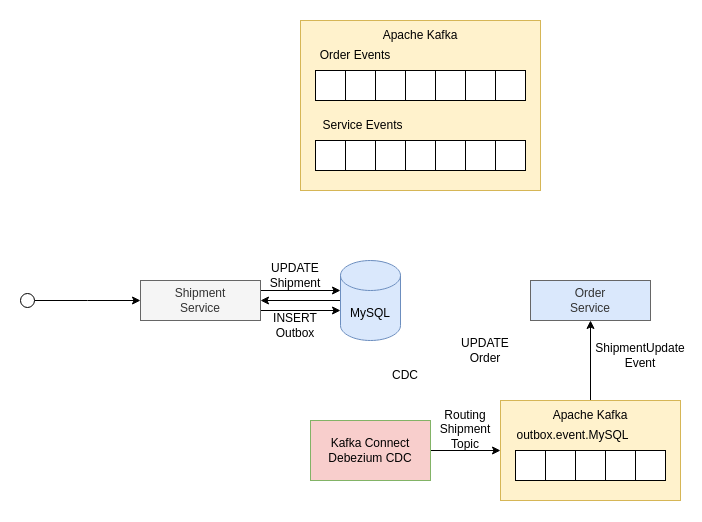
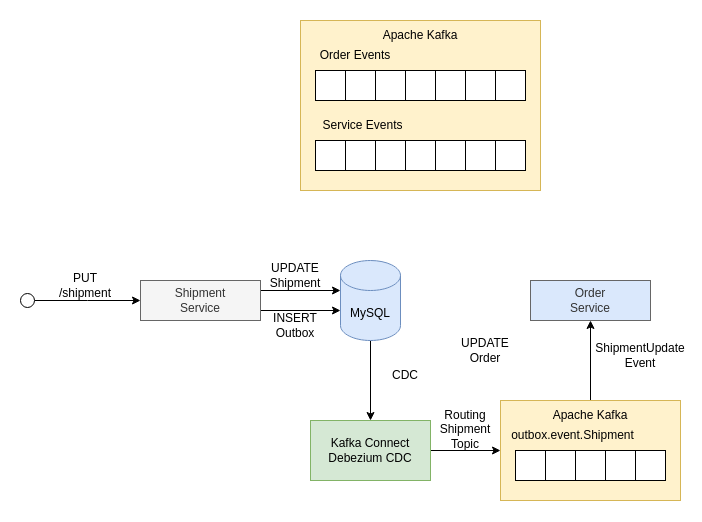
none -> (86, 286)
(304, 301) -> (371, 377)
(573, 436) -> (573, 436)
(371, 451) -> (371, 451)
